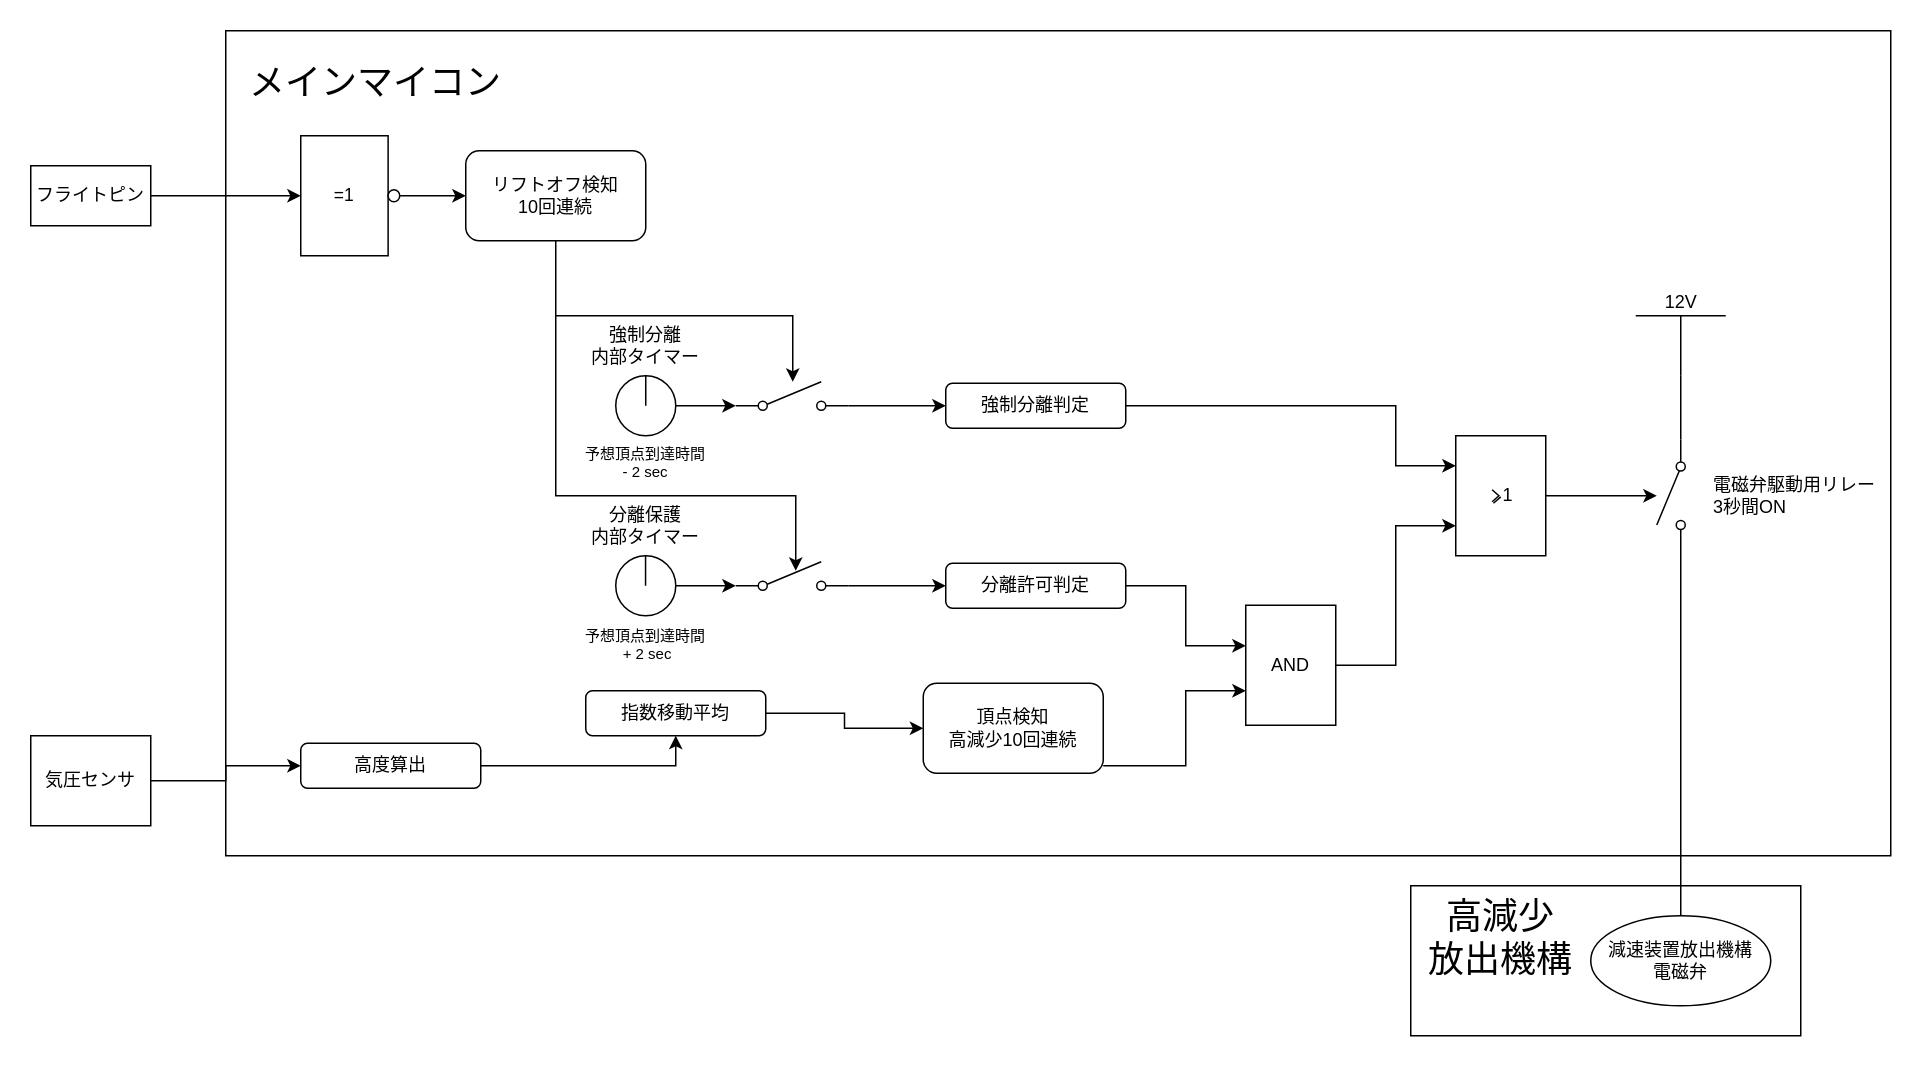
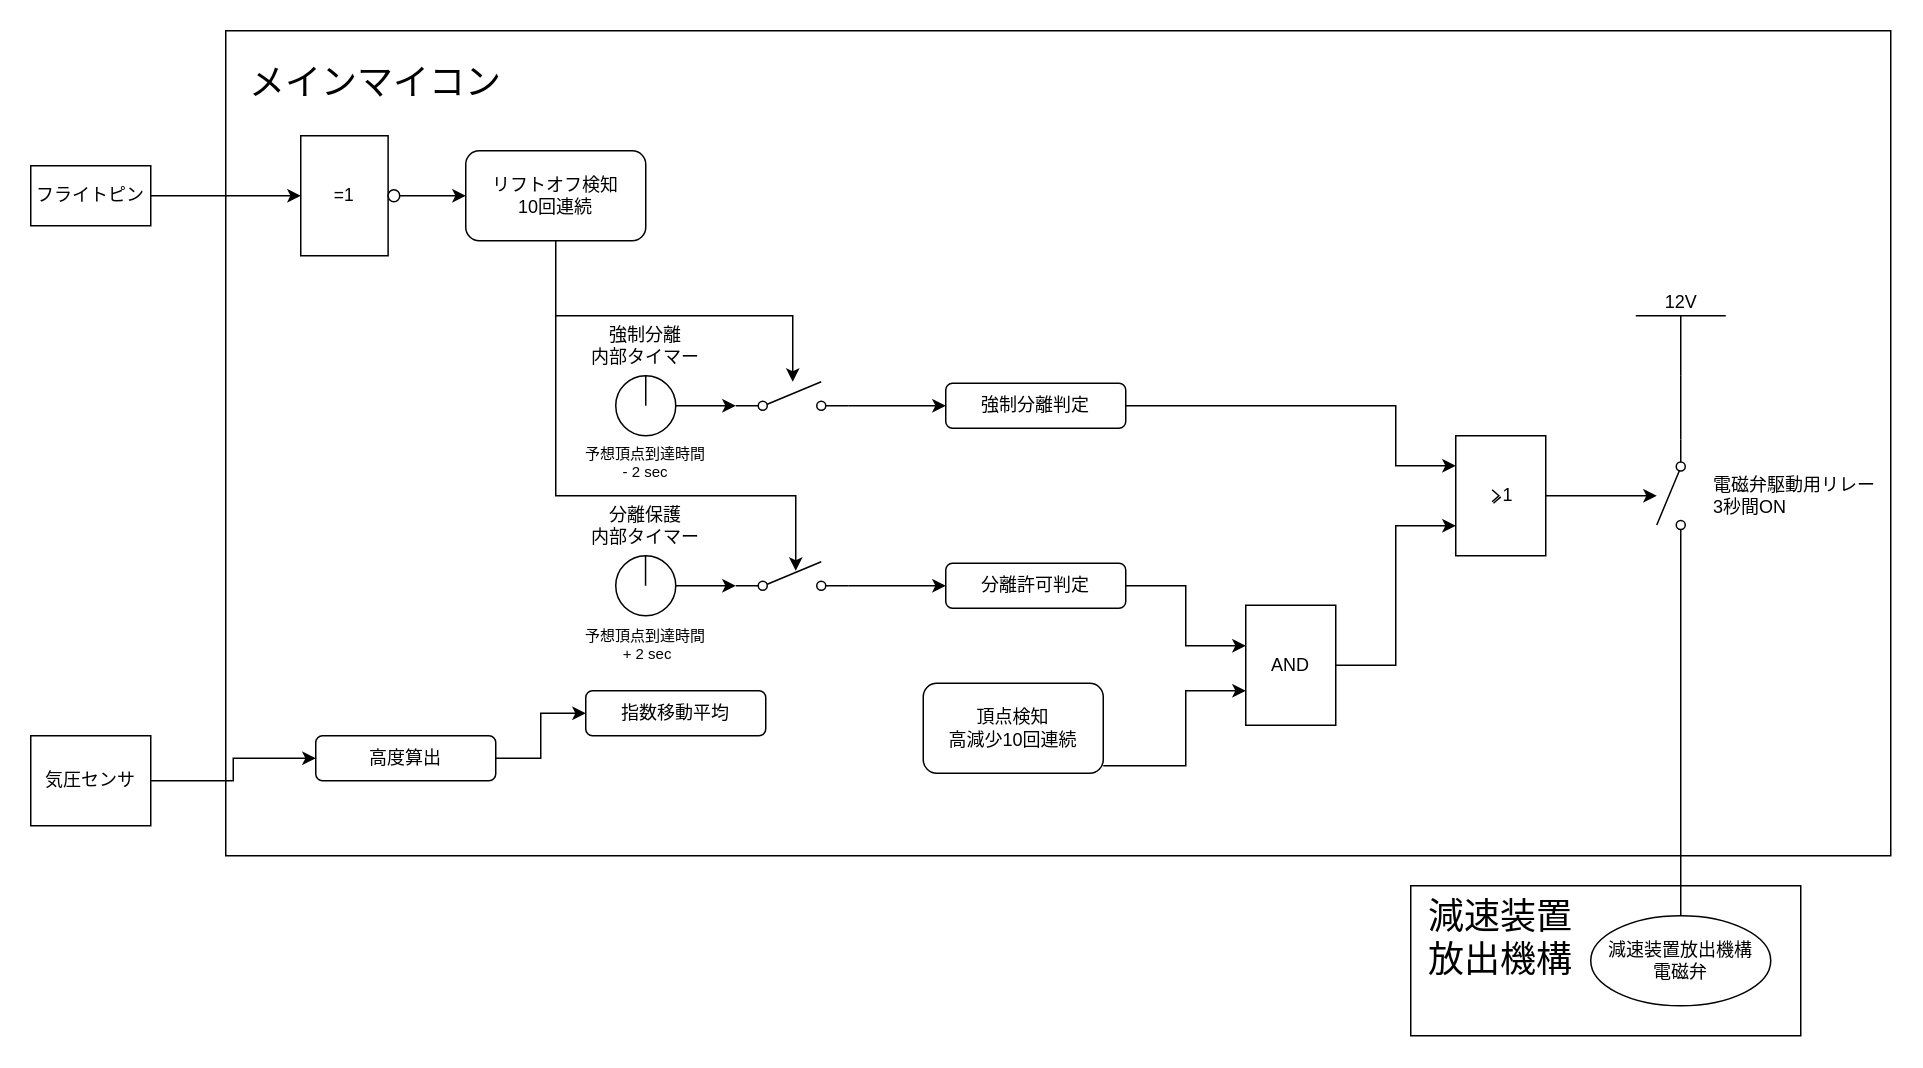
(845, 716) -> none
(391, 766) -> (406, 758)
(1501, 938) -> (1501, 938)
